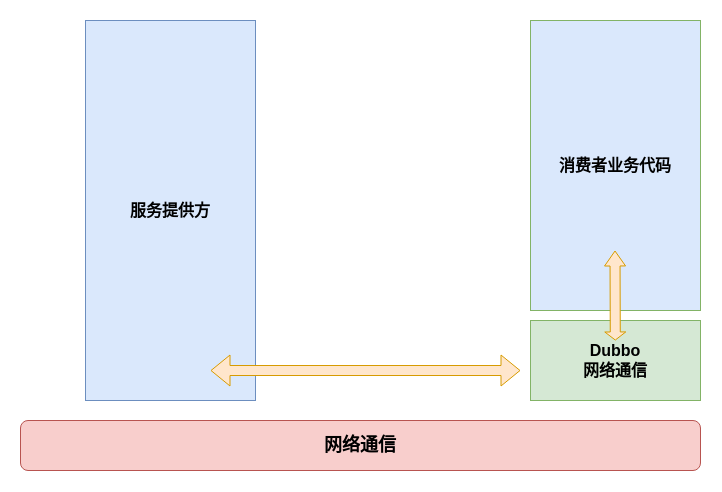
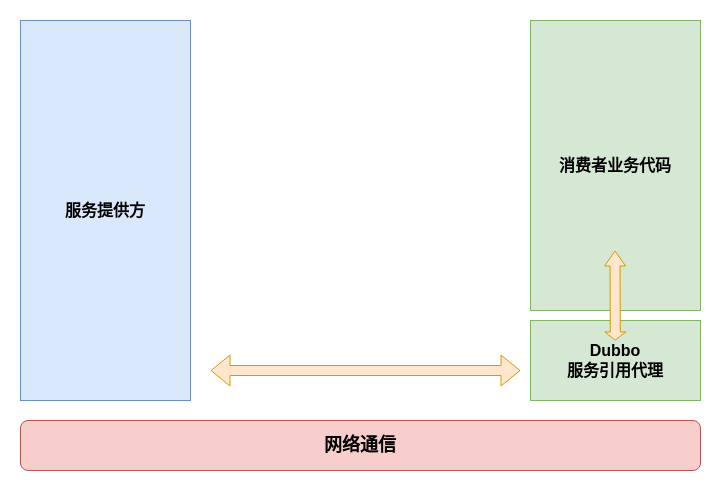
(616, 166) -> (616, 166)
(171, 211) -> (106, 211)
(616, 361) -> (616, 361)
